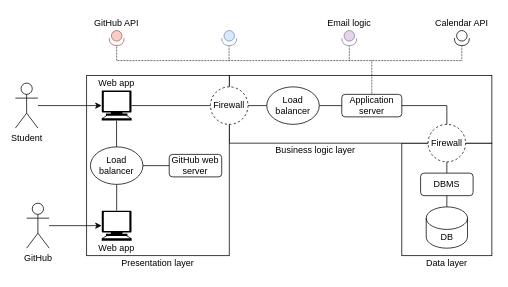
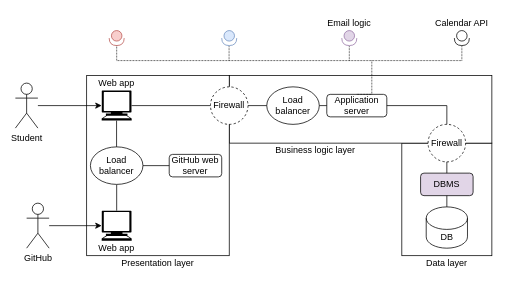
(117, 23) -> none
(372, 105) -> (357, 105)
(447, 184) -> (447, 184)
